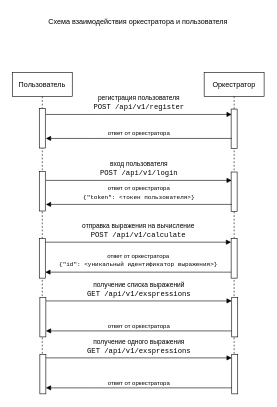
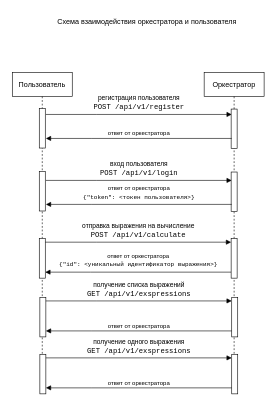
(138, 21) -> (147, 21)
